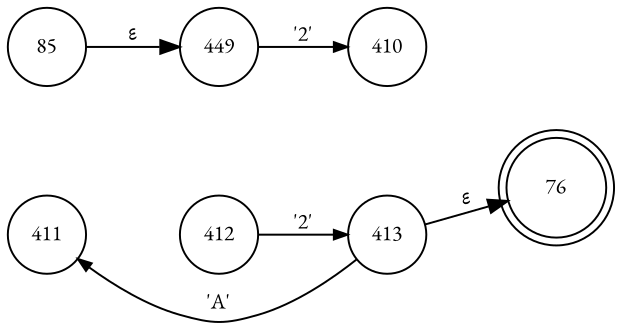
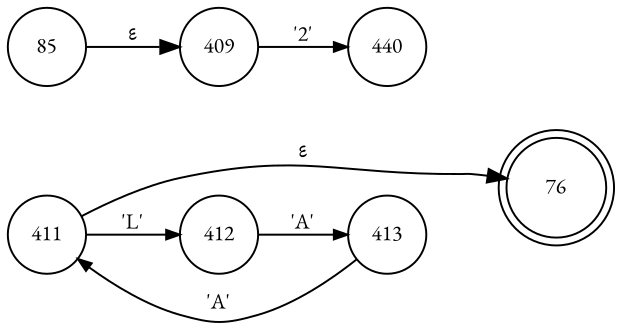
(219, 47) -> (219, 47)
(387, 47) -> (387, 47)
(457, 215) -> (281, 166)
(303, 223) -> (303, 223)
none -> (126, 235)
